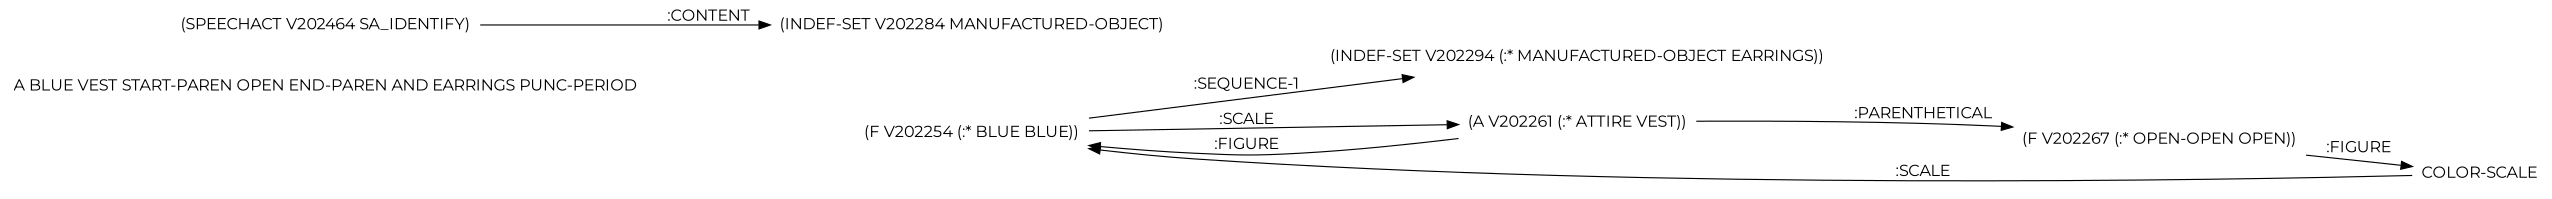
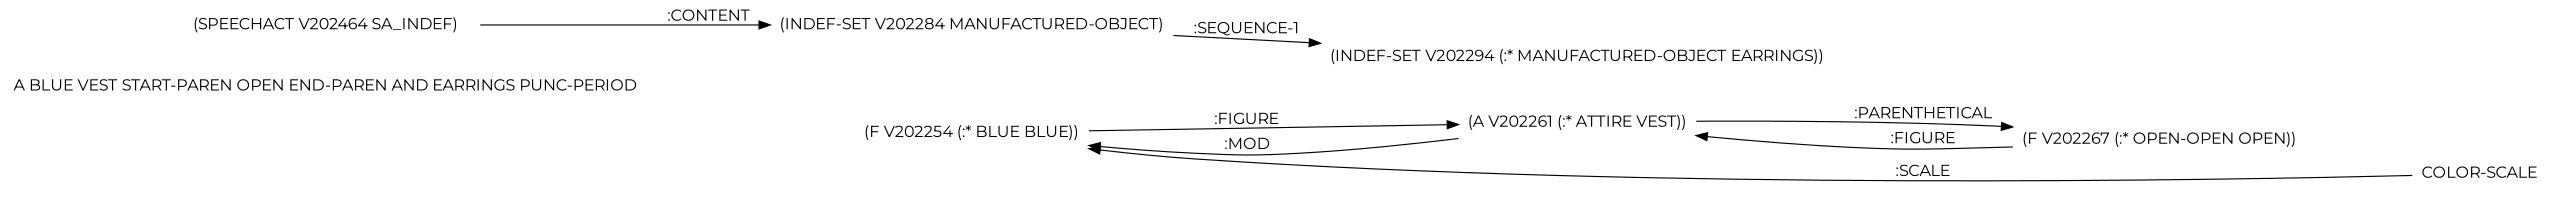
(326, 25) -> (326, 25)
(1246, 98) -> (1241, 39)
(1247, 120) -> (1247, 120)
(1247, 145) -> (1247, 145)
(2353, 160) -> (1860, 148)
